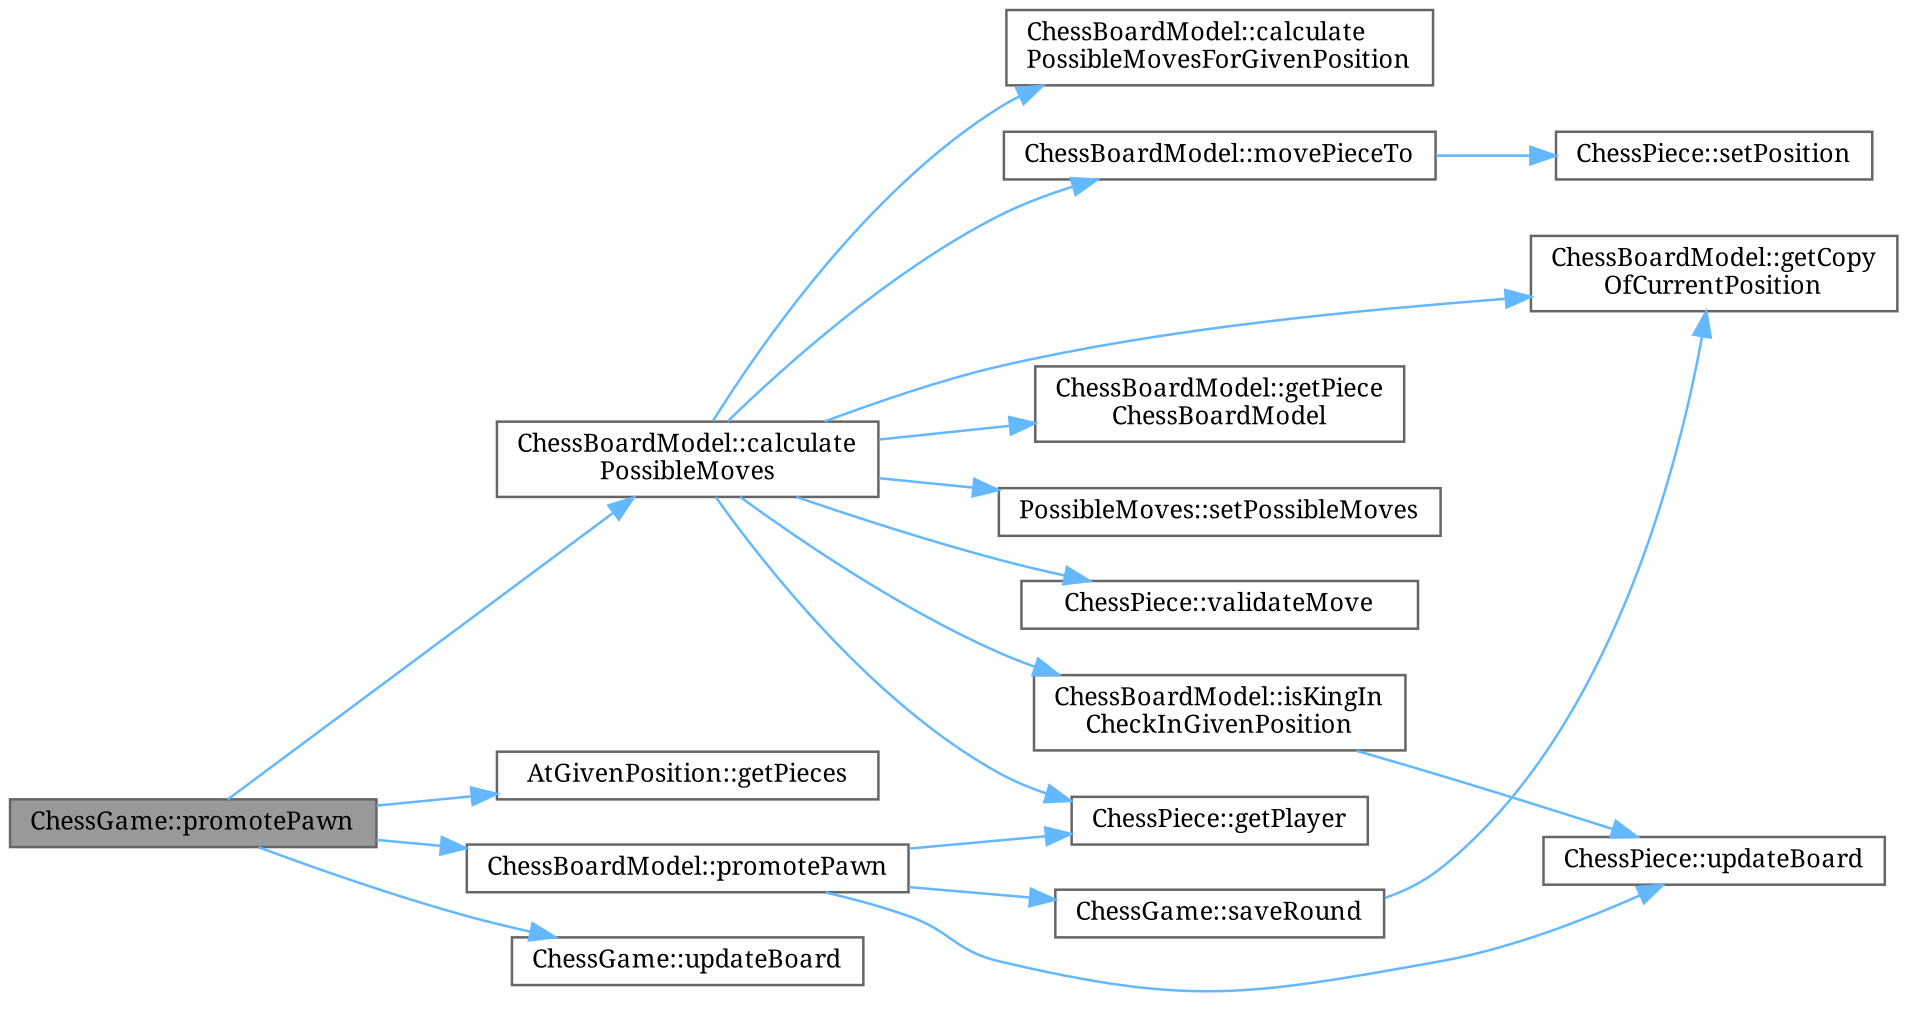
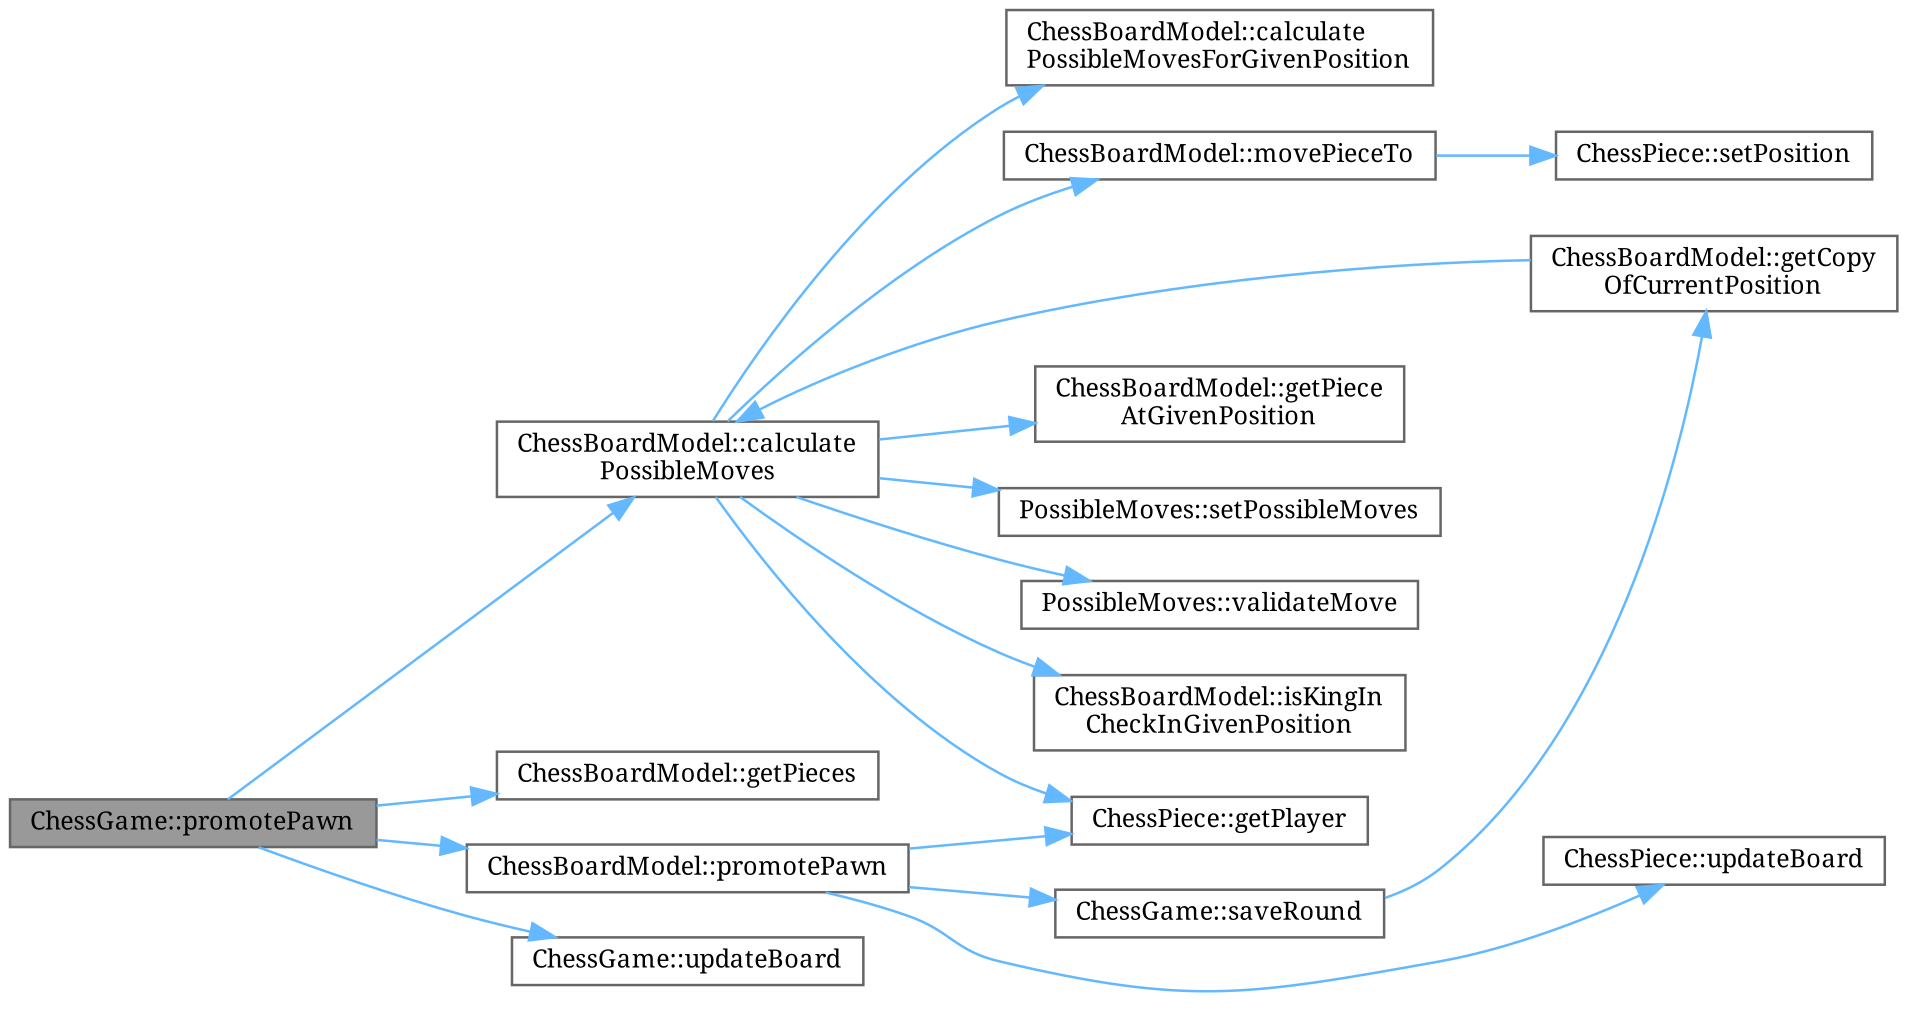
(1160, 336) -> (1137, 295)
(1220, 404) -> (1220, 404)
(1220, 605) -> (1220, 605)
(688, 776) -> (688, 776)
(1485, 789) -> none
